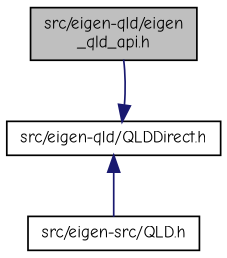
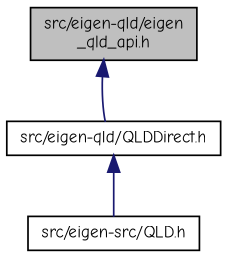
(125, 82) -> (103, 99)
